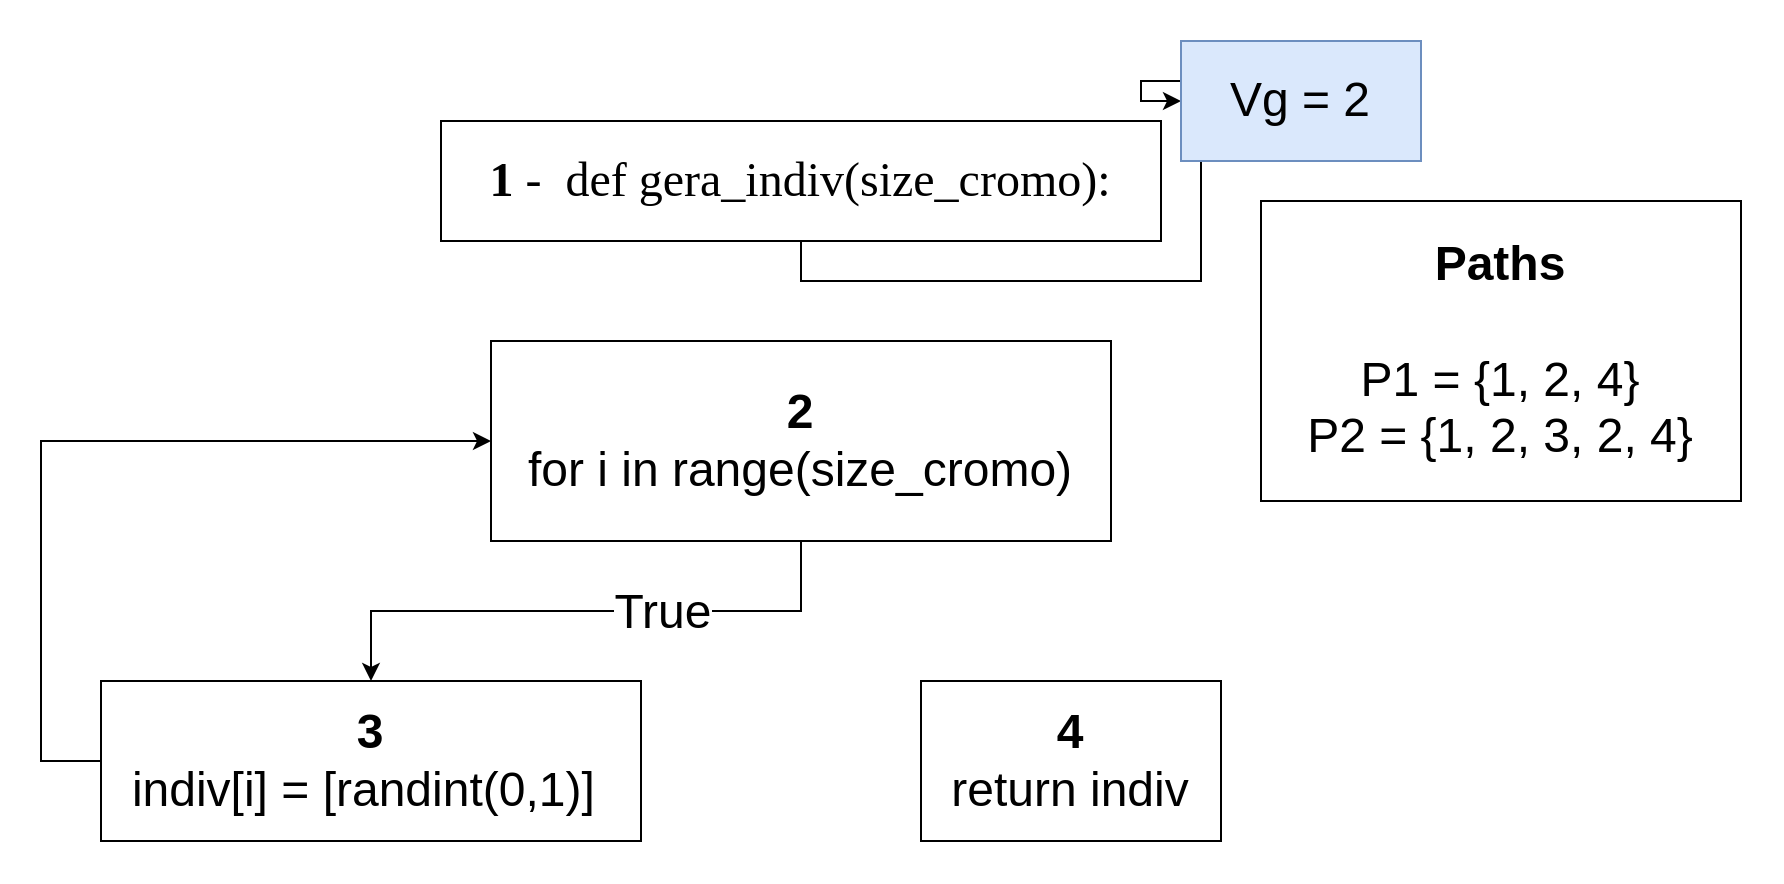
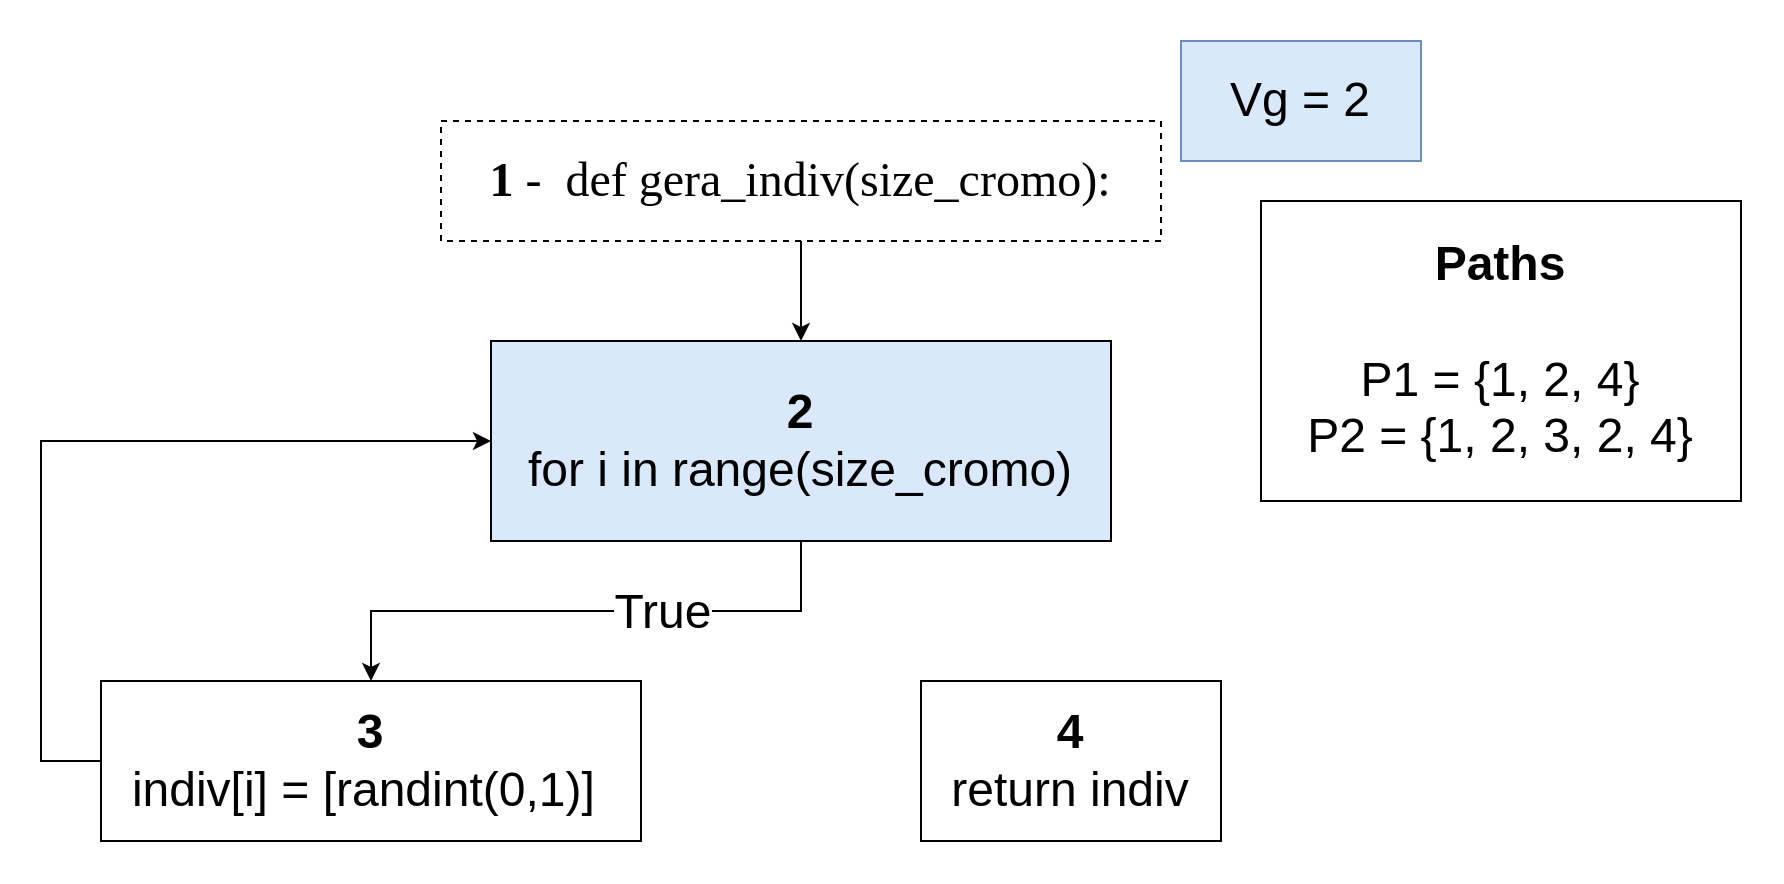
(801, 181) -> (801, 181)
(1060, 281) -> (801, 303)
(801, 441) -> (801, 441)
